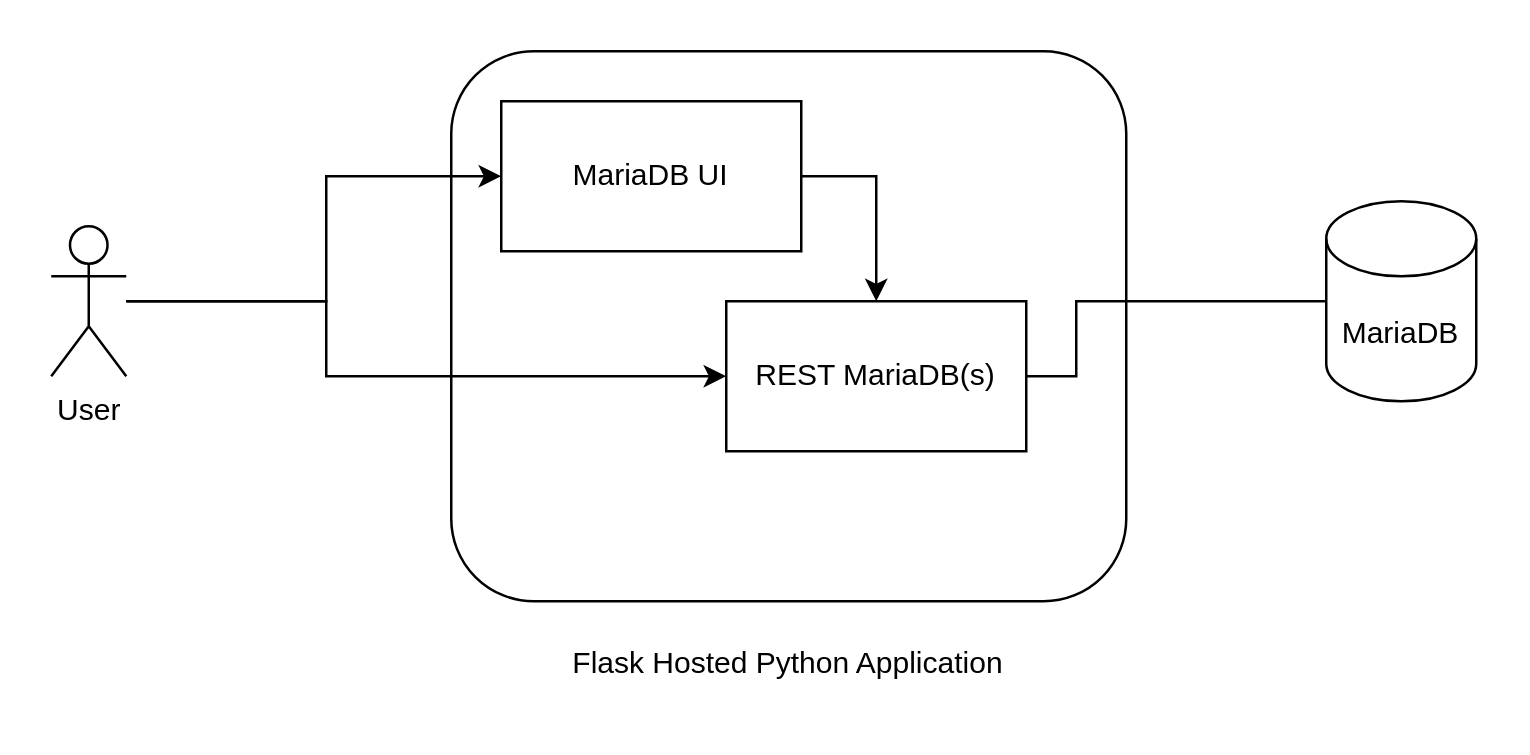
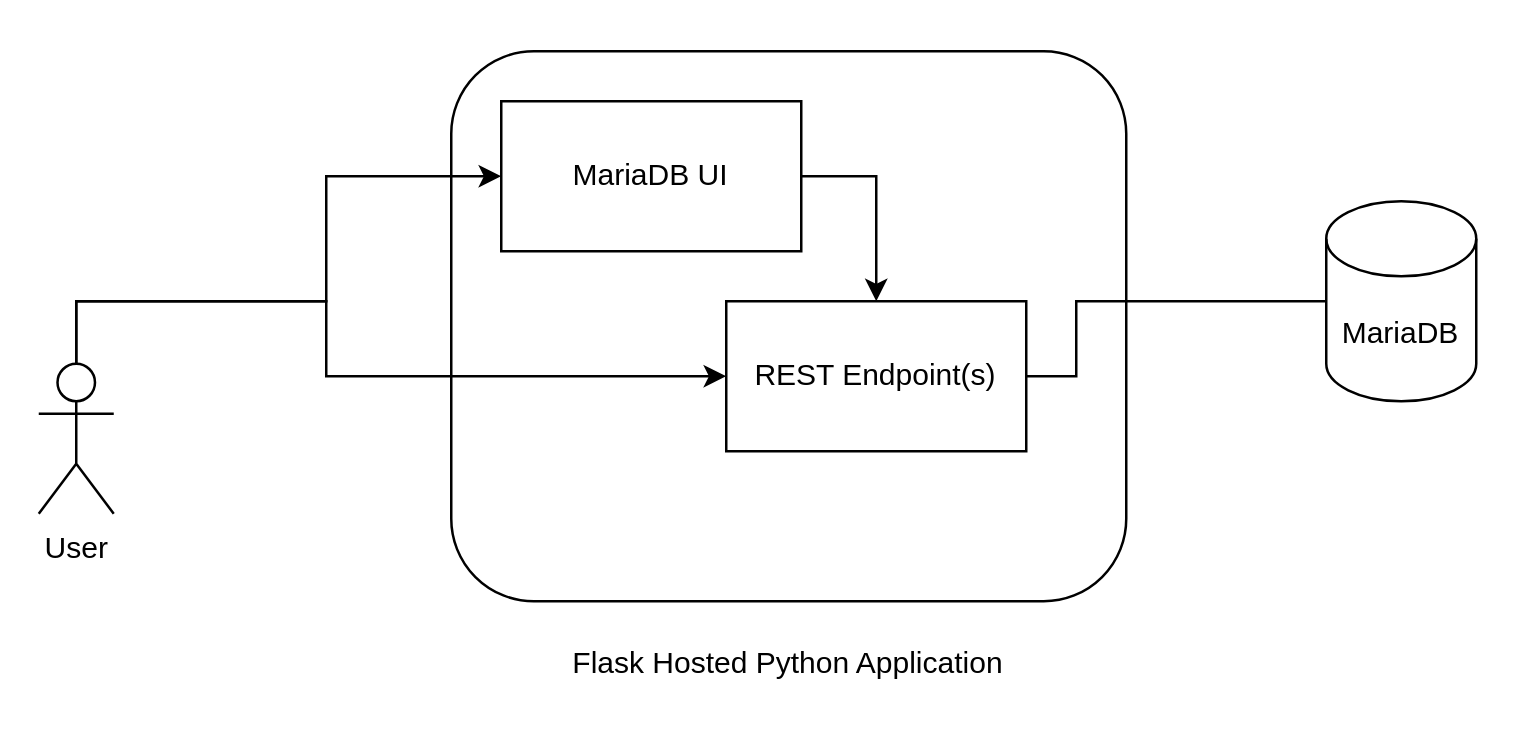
(89, 301) -> (76, 439)
(876, 376) -> (876, 376)
